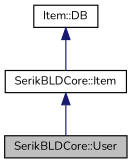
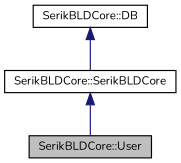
(66, 16) -> (90, 16)
(66, 82) -> (90, 82)
